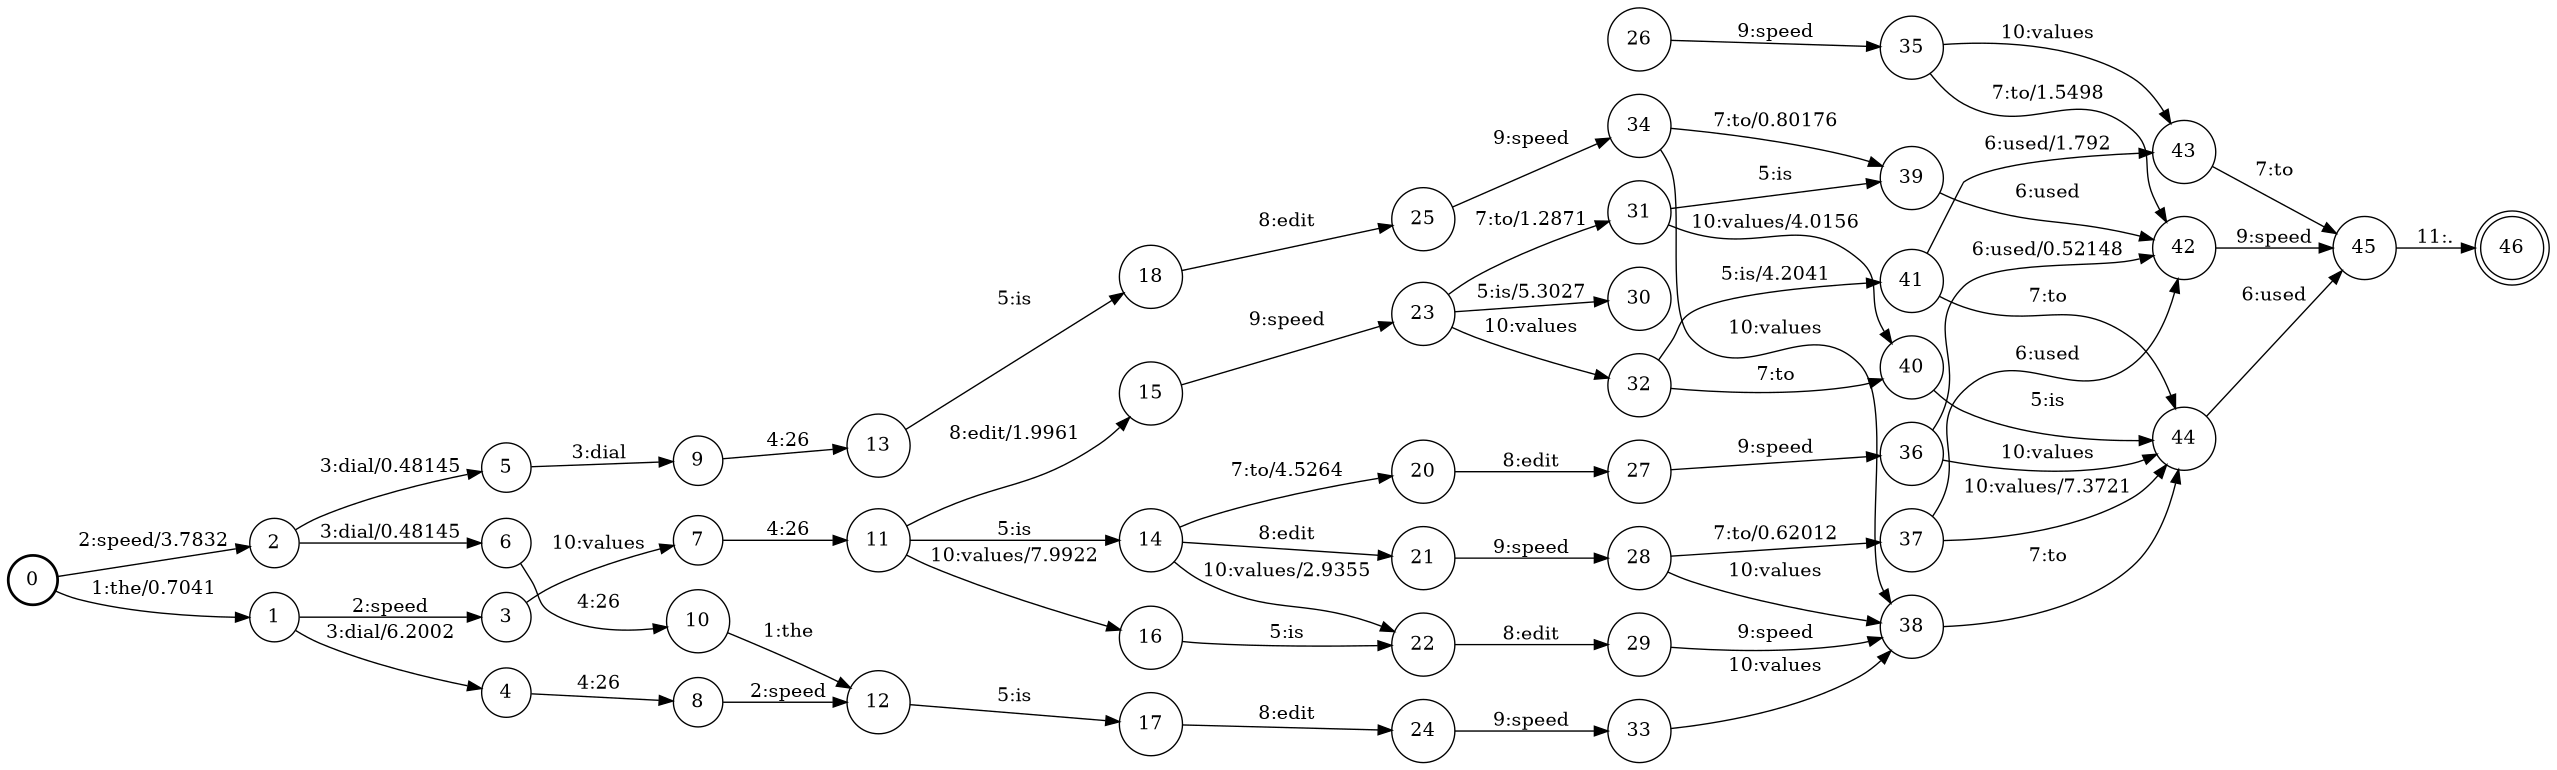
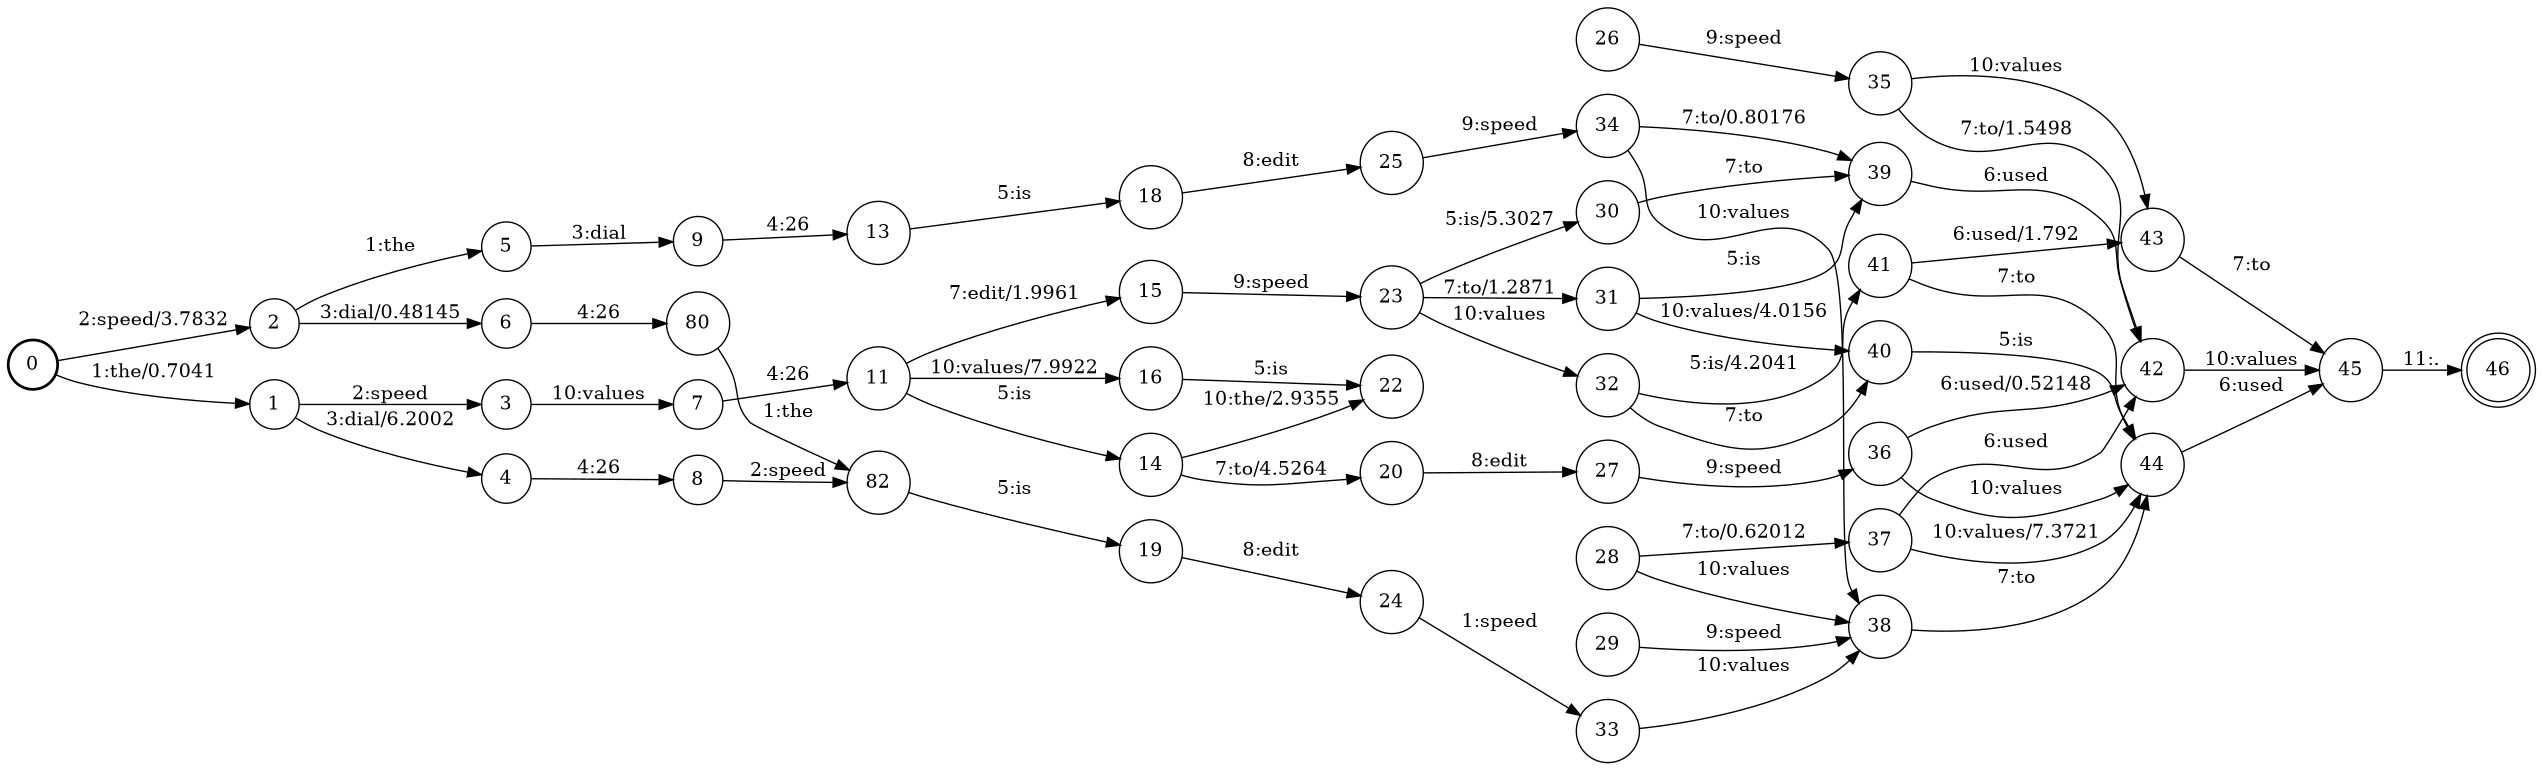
none -> (1736, 185)
(2274, 238) -> (2252, 360)
(1015, 434) -> (1015, 294)
(390, 467) -> (390, 246)
(1423, 558) -> none
(1287, 571) -> (1271, 400)
(698, 621) -> (698, 324)
(1525, 645) -> none
(879, 702) -> (879, 483)
(1531, 721) -> (1500, 622)
(1151, 724) -> (1151, 551)
